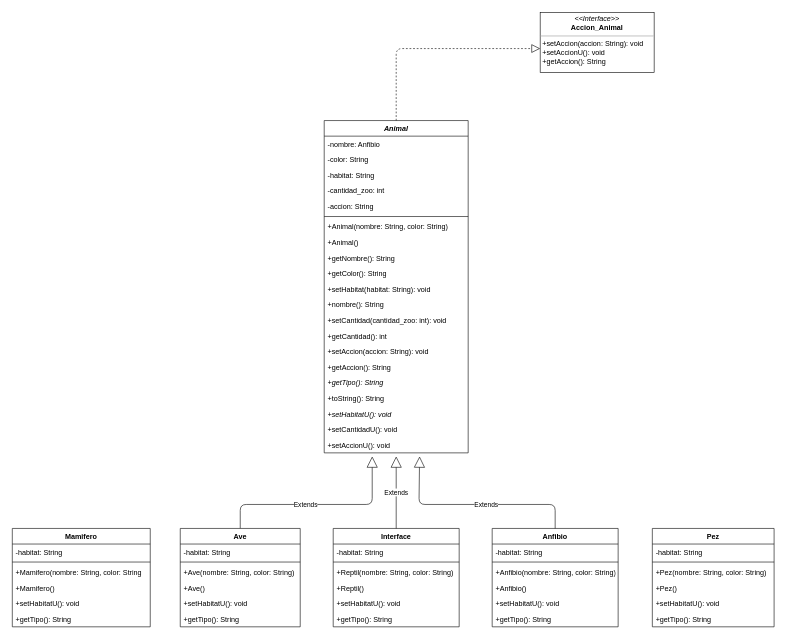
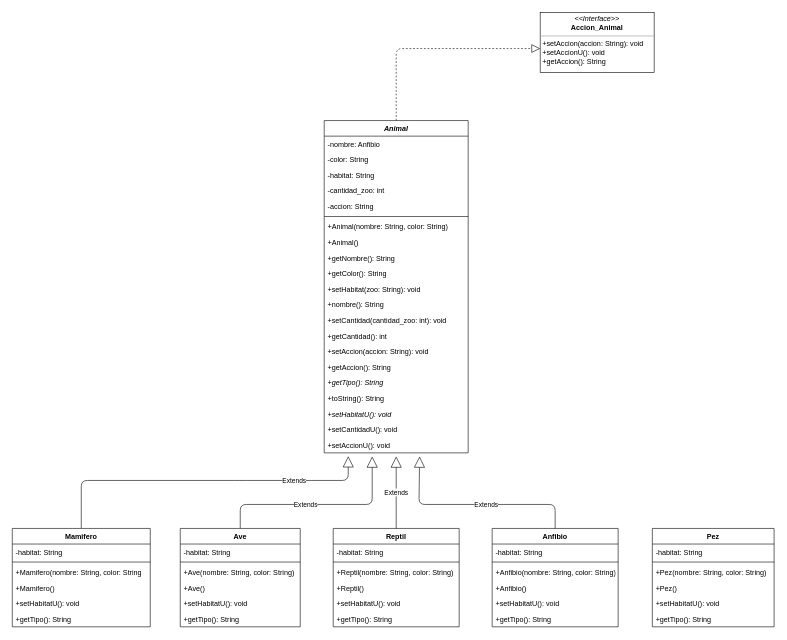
(389, 289) -> (382, 289)
none -> (196, 480)
(396, 536) -> (396, 536)
